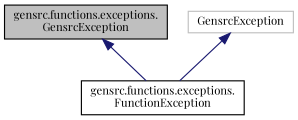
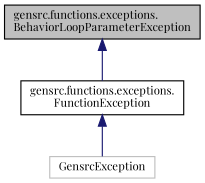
(86, 22) -> (102, 22)
(201, 61) -> (102, 141)
